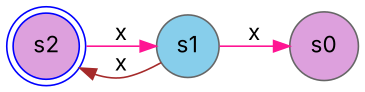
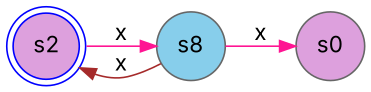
(188, 46) -> (191, 46)
